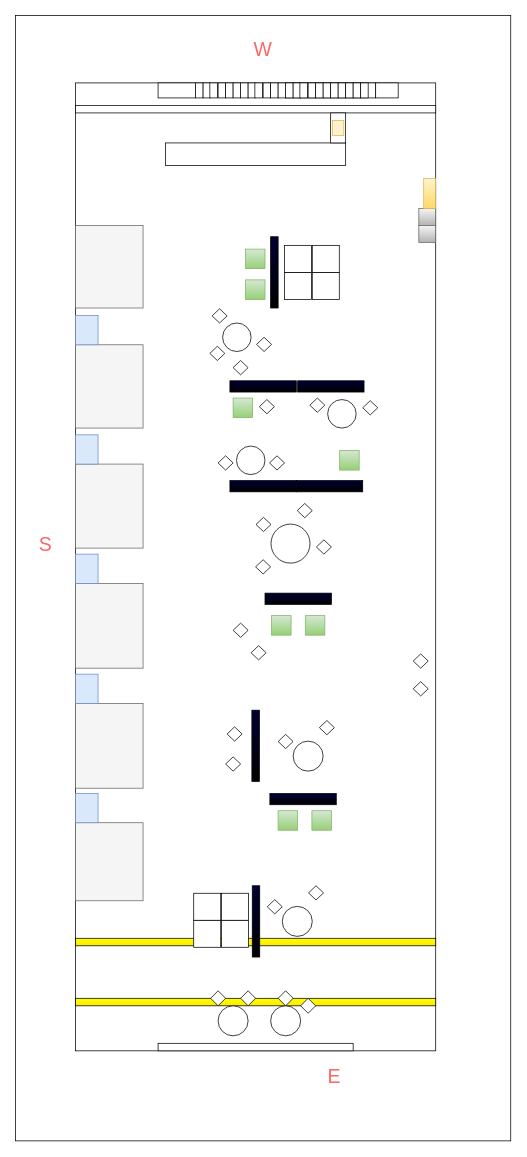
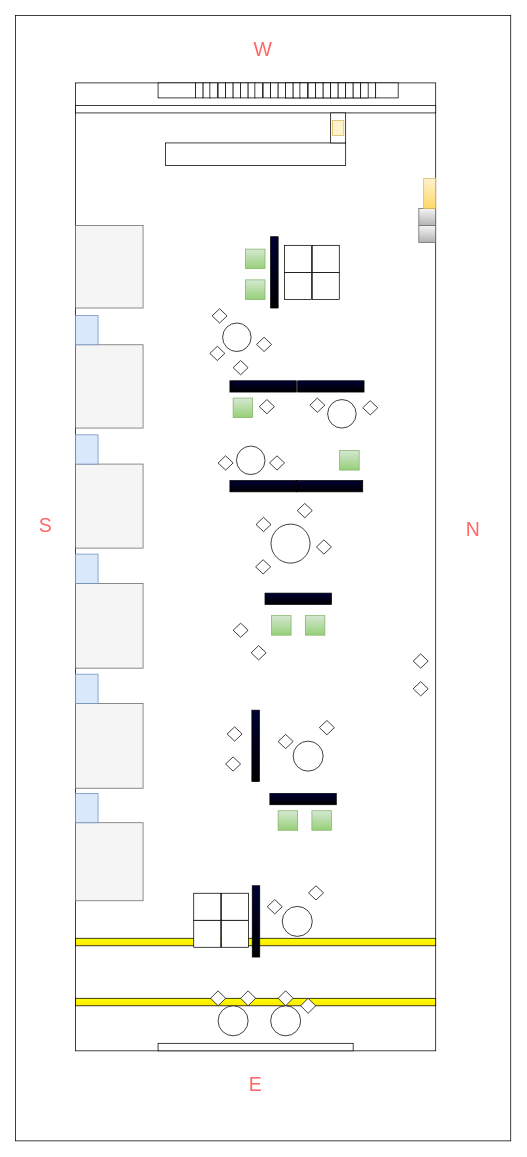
none -> (473, 529)
(45, 544) -> (45, 525)
(334, 1077) -> (255, 1084)
